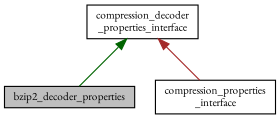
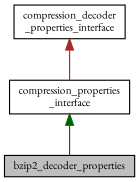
(99, 67) -> (70, 140)
